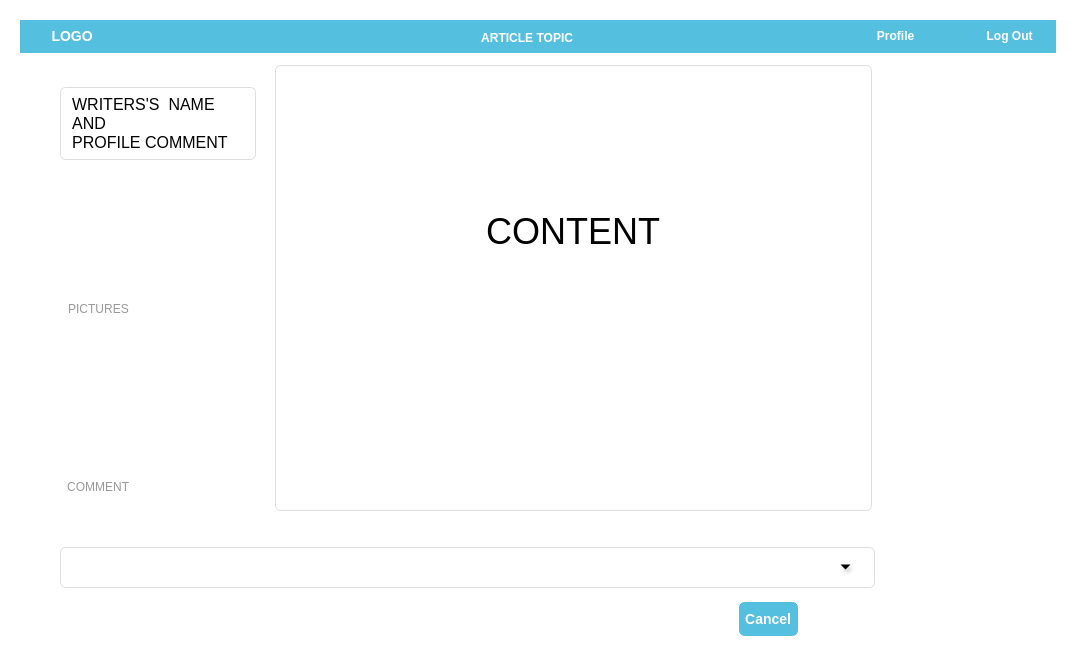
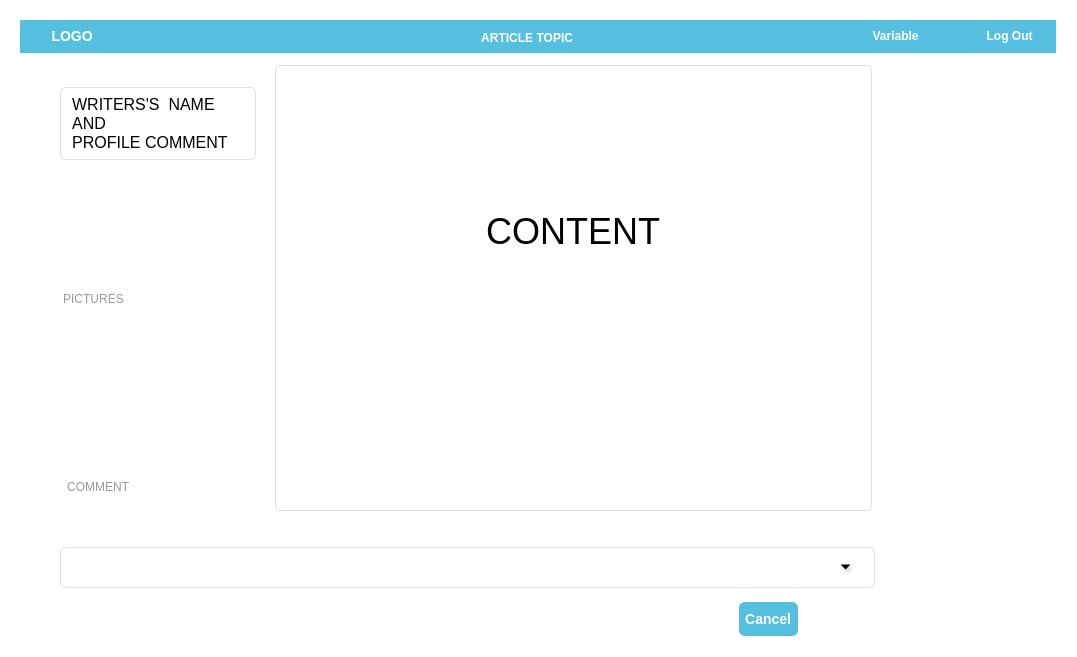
(896, 37) -> (896, 37)
(161, 309) -> (156, 299)
